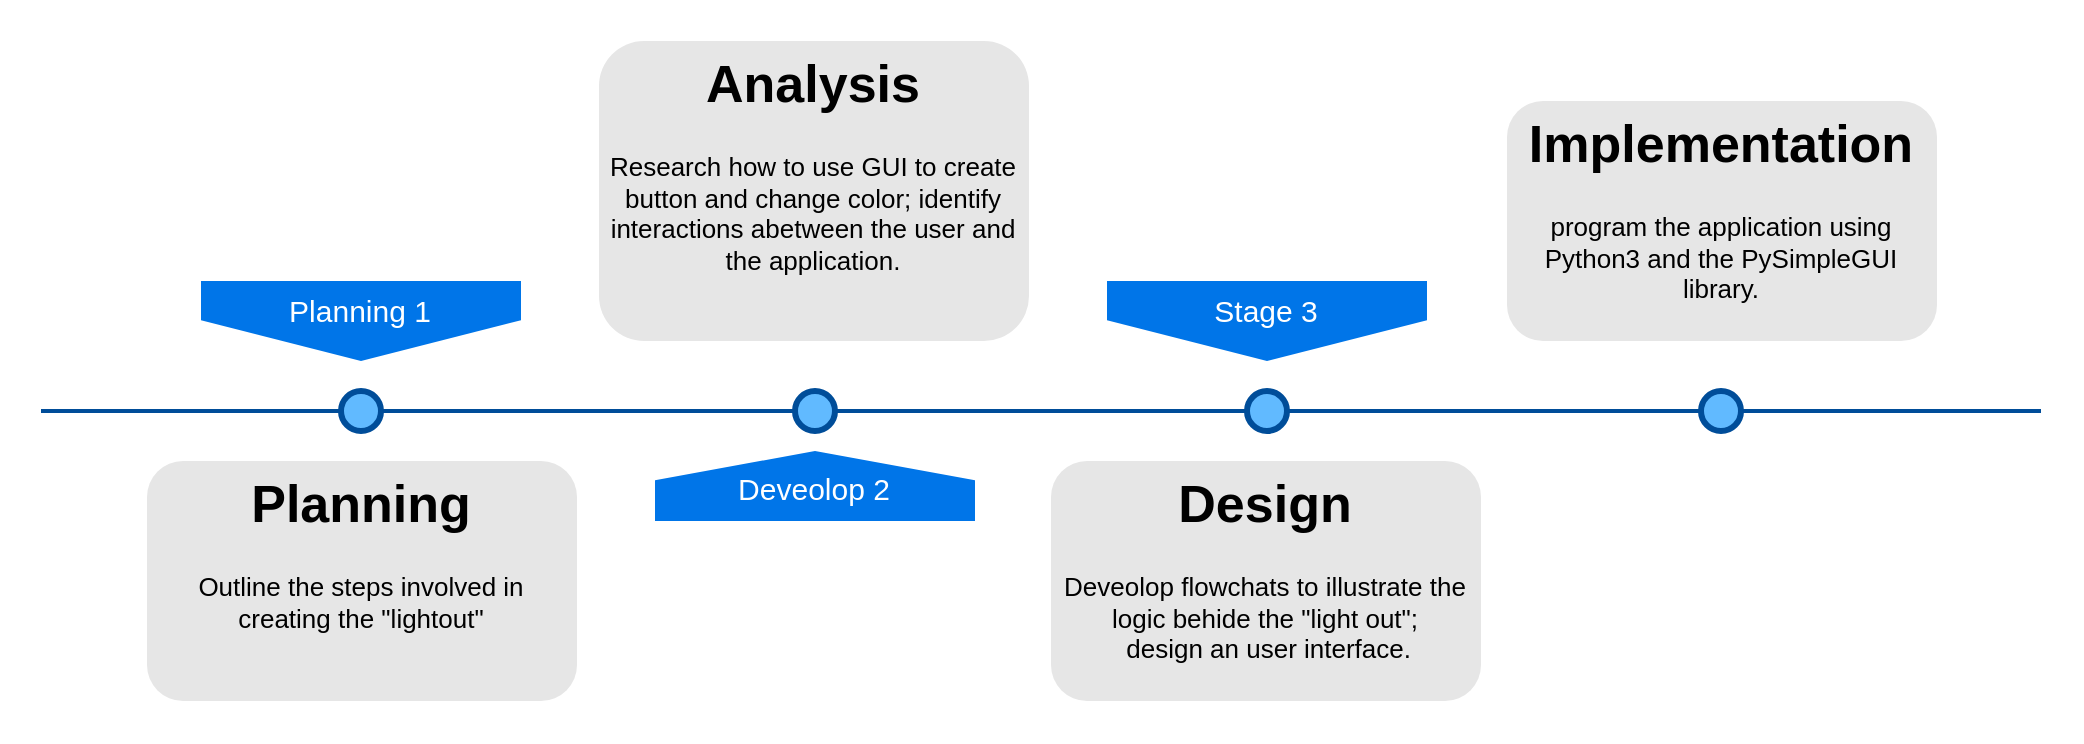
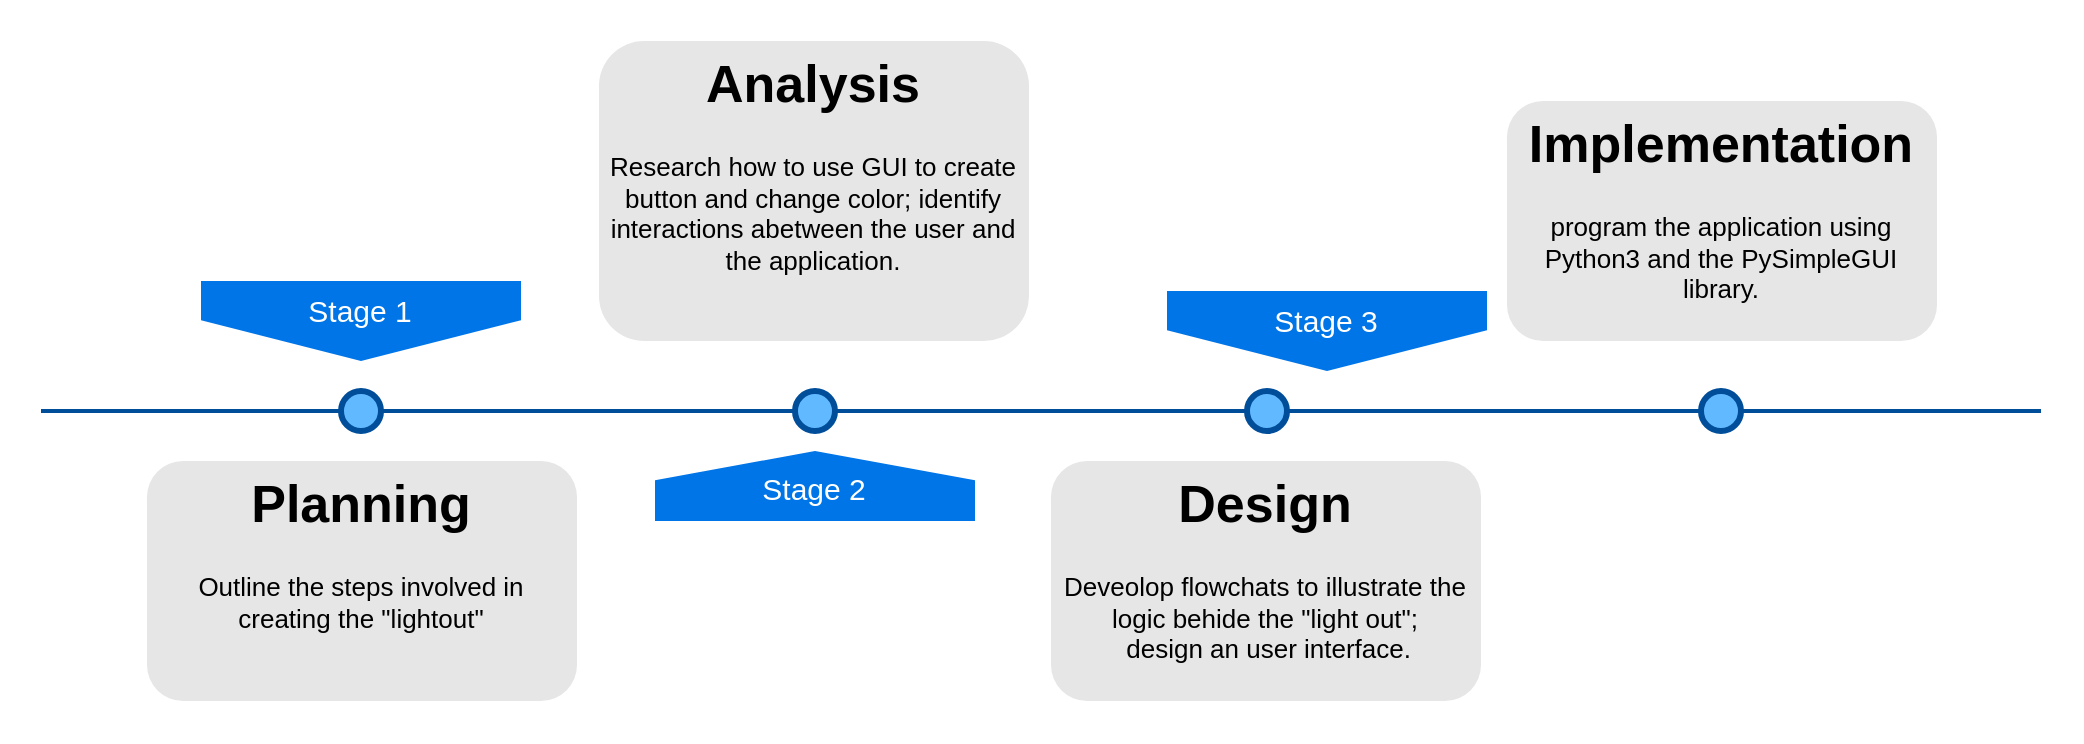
(361, 313) -> (361, 313)
(1267, 321) -> (1327, 331)
(815, 489) -> (815, 489)
